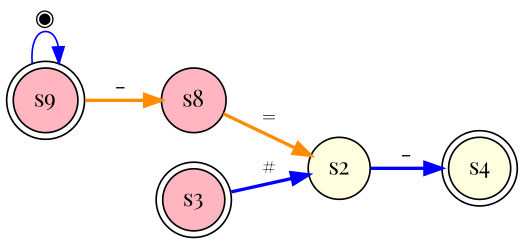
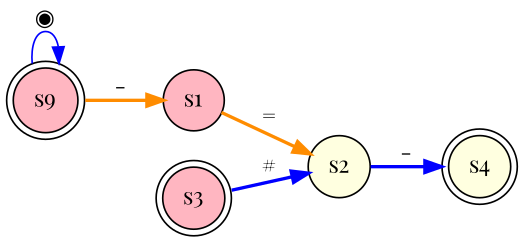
(194, 100) -> (194, 100)
